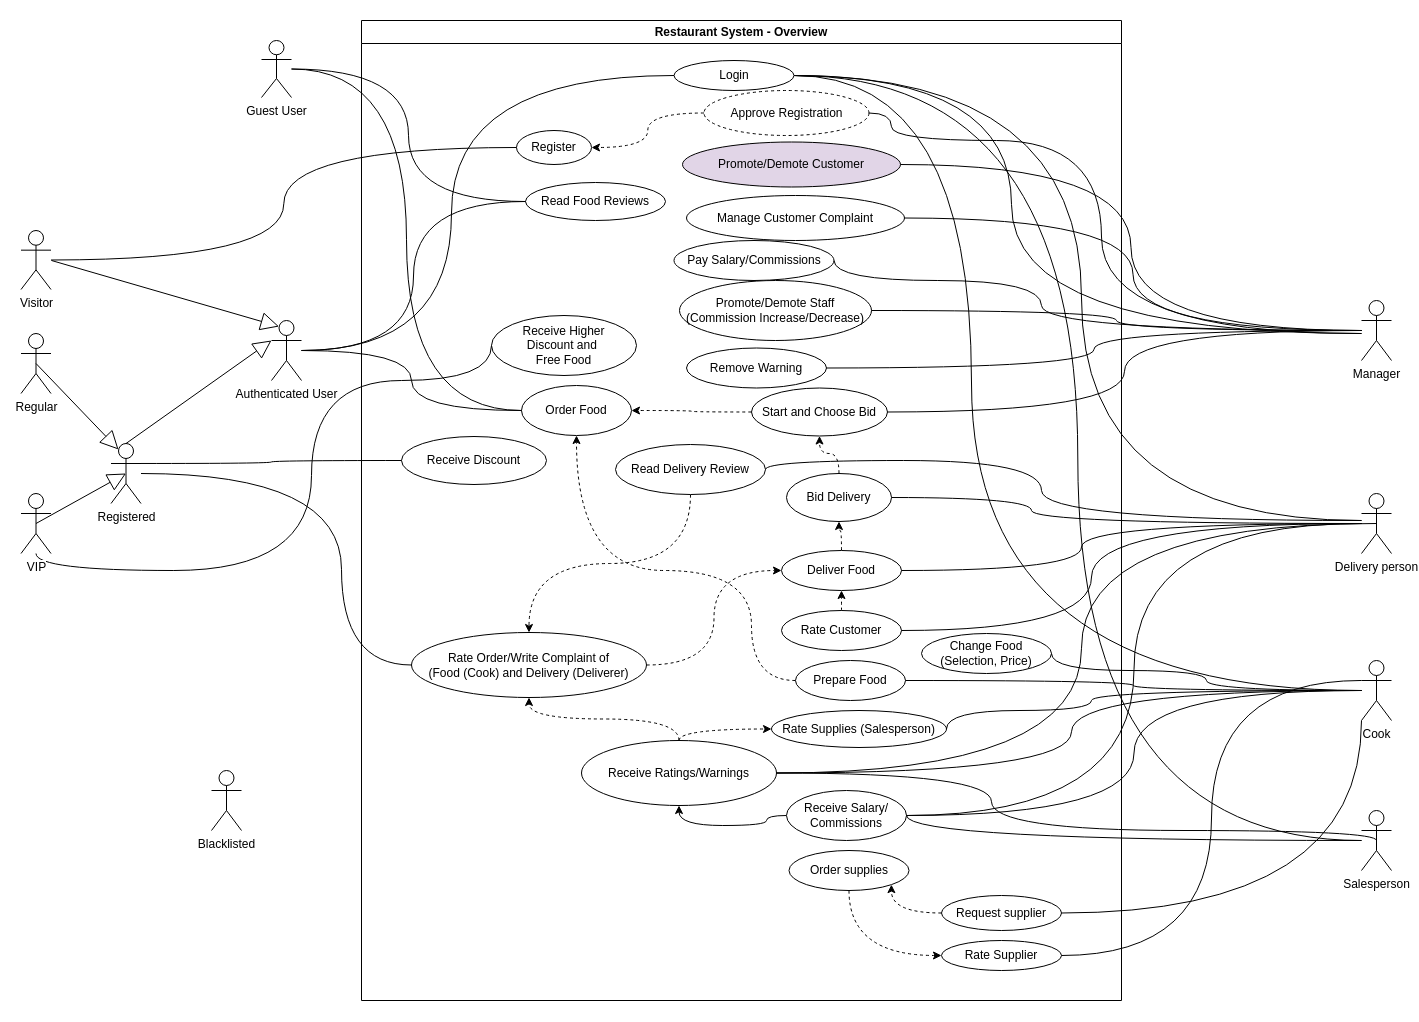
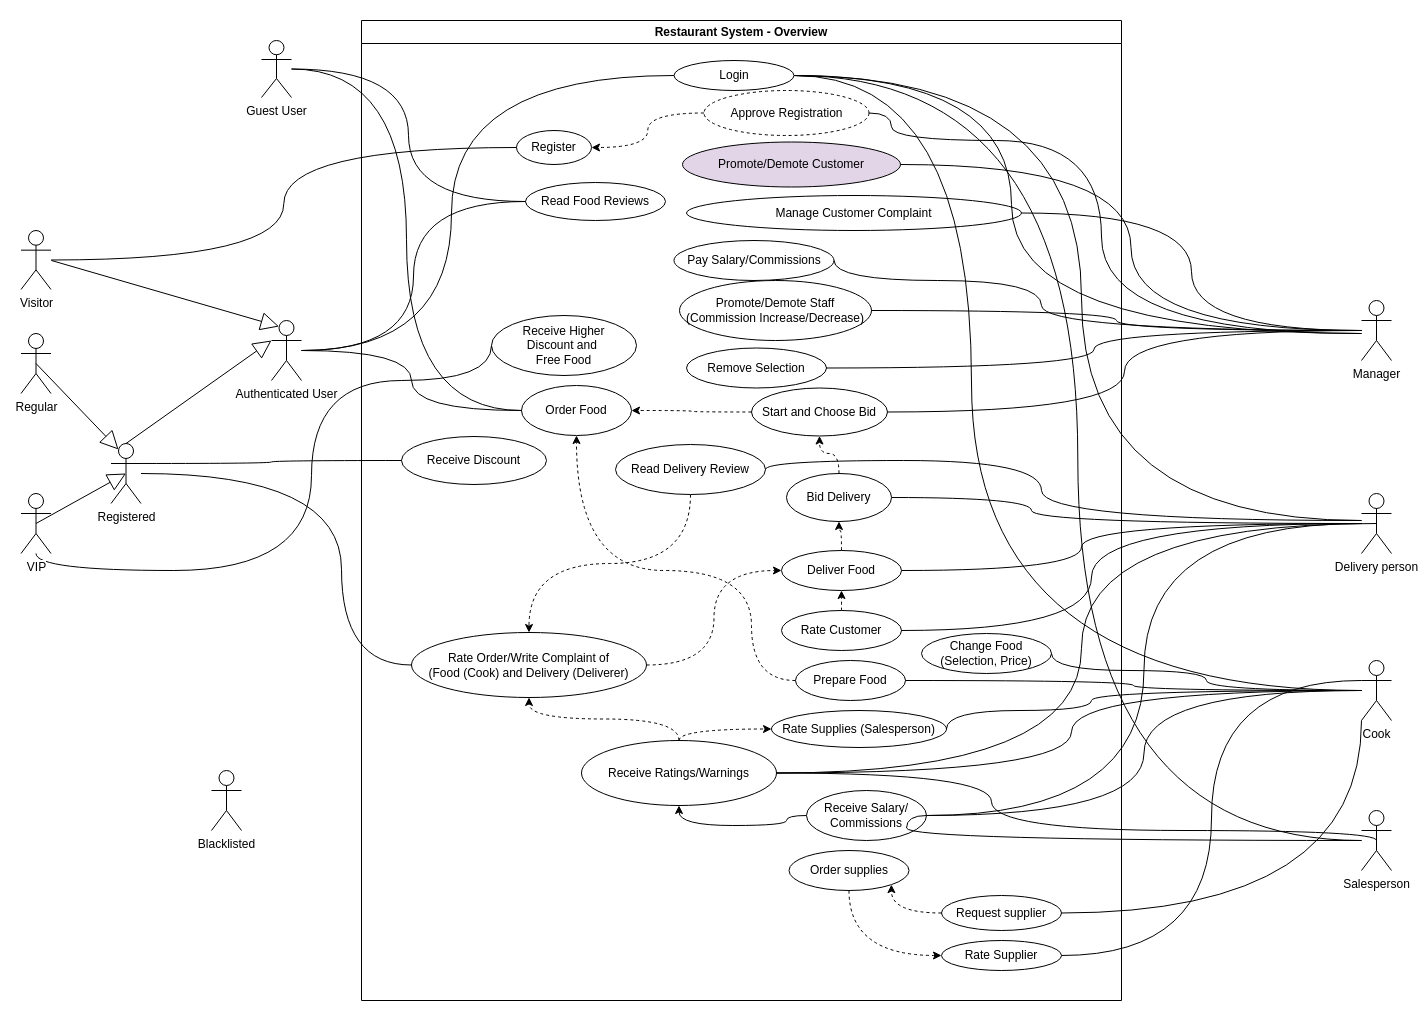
(796, 218) -> (854, 213)
(757, 369) -> (757, 369)
(847, 816) -> (867, 816)
